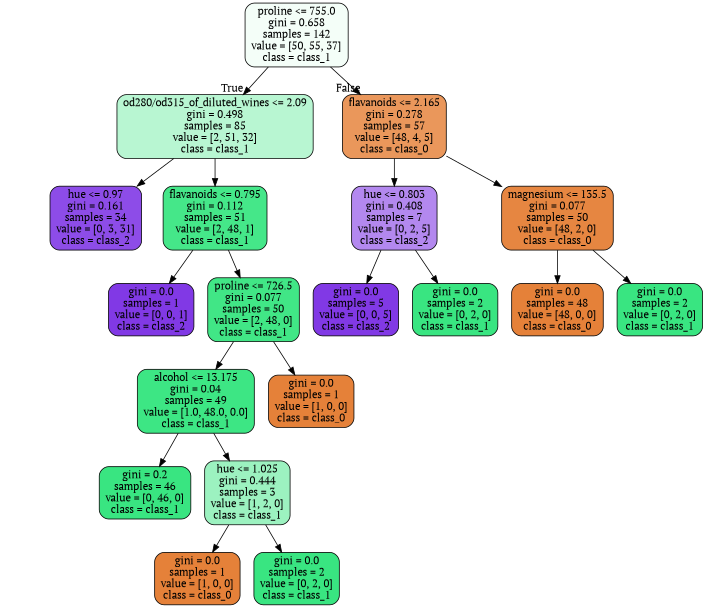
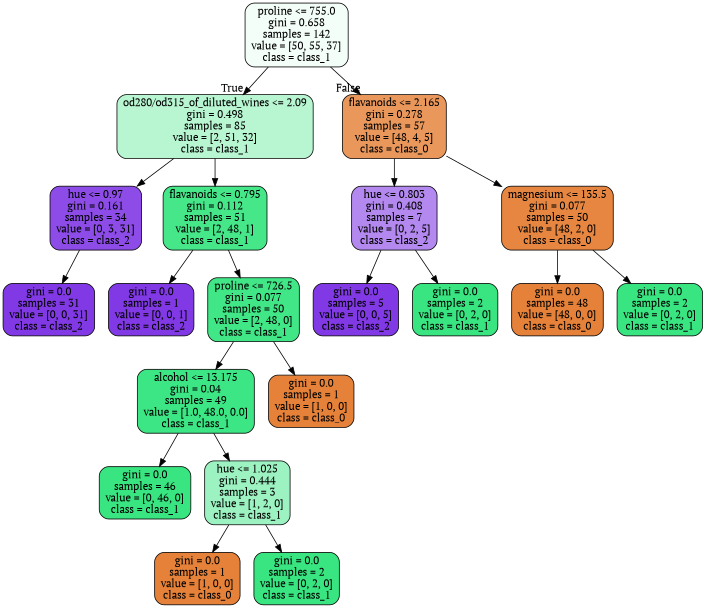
none -> (49, 310)
(145, 493) -> (145, 493)
